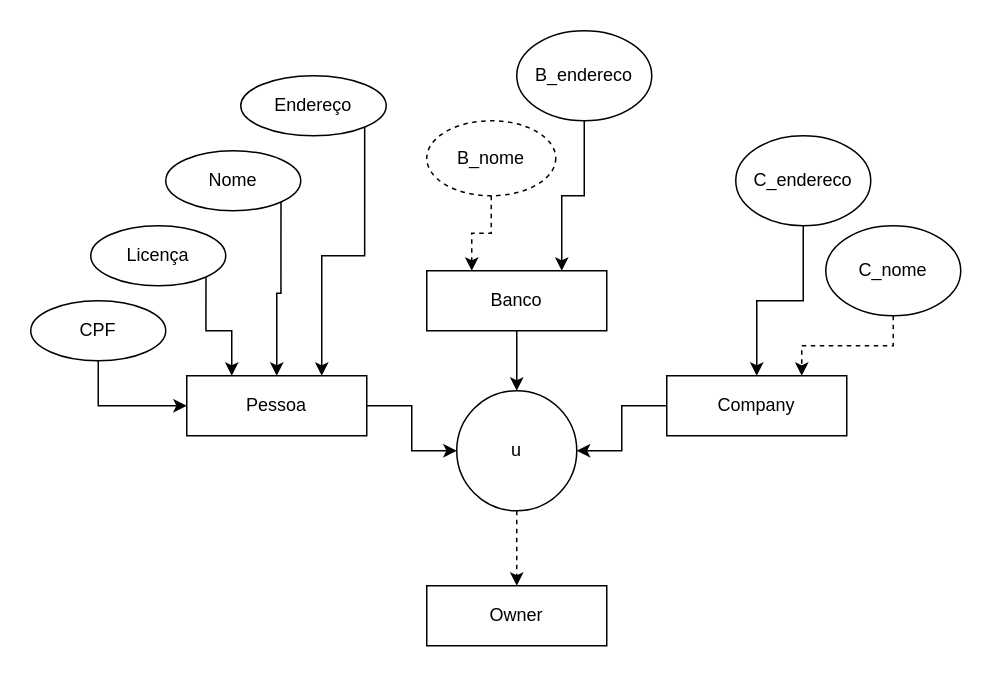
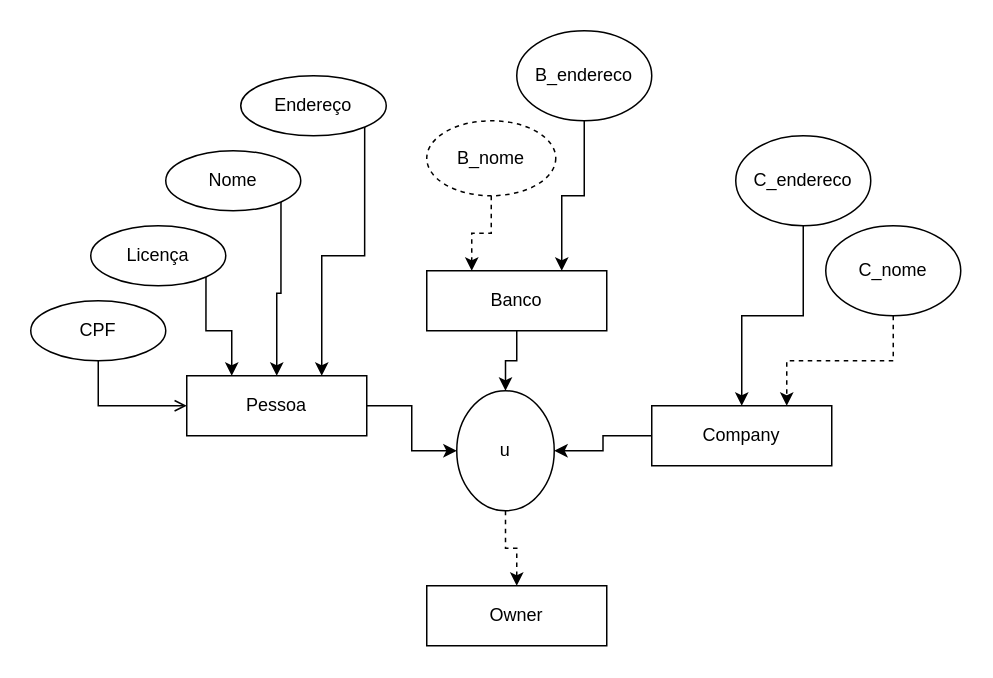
(175, 406) -> (177, 406)
(757, 406) -> (742, 436)
(517, 451) -> (506, 451)
